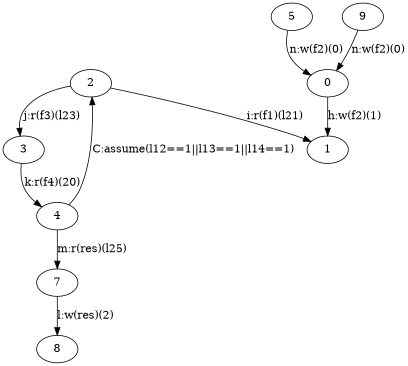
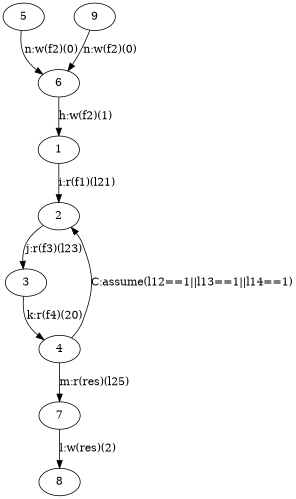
(328, 83) -> (59, 83)
(208, 110) -> (59, 179)
